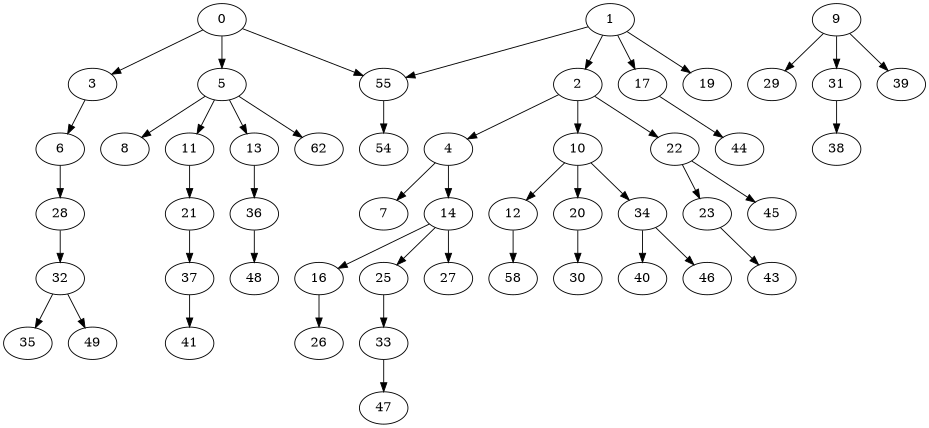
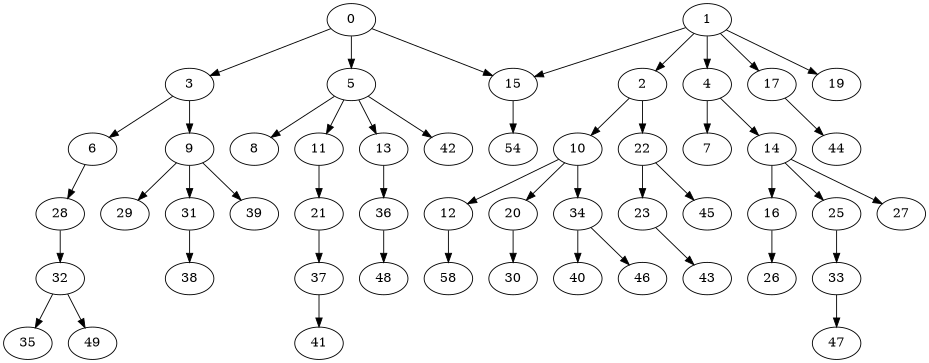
(384, 84) -> (513, 84)
none -> (190, 112)
(517, 115) -> (707, 48)
(319, 149) -> (448, 149)
